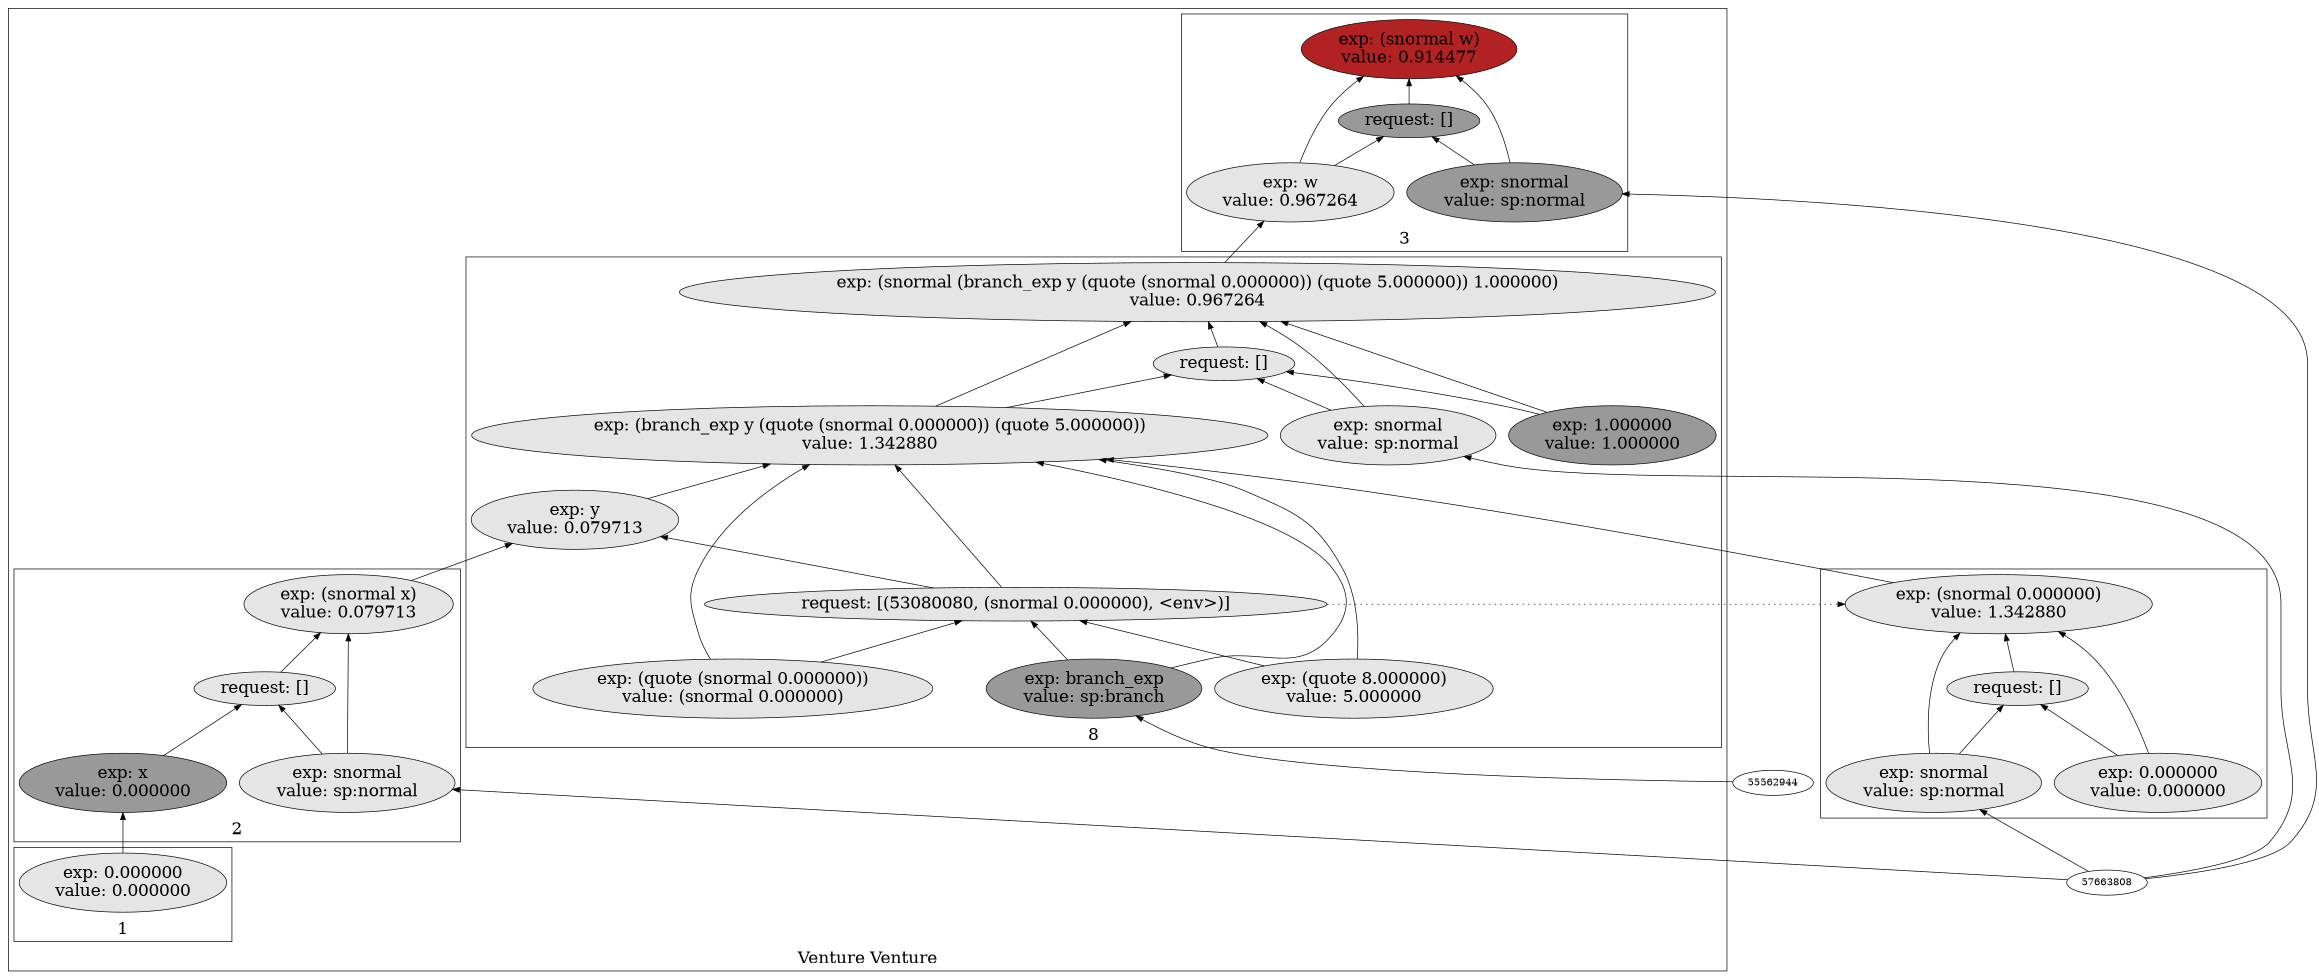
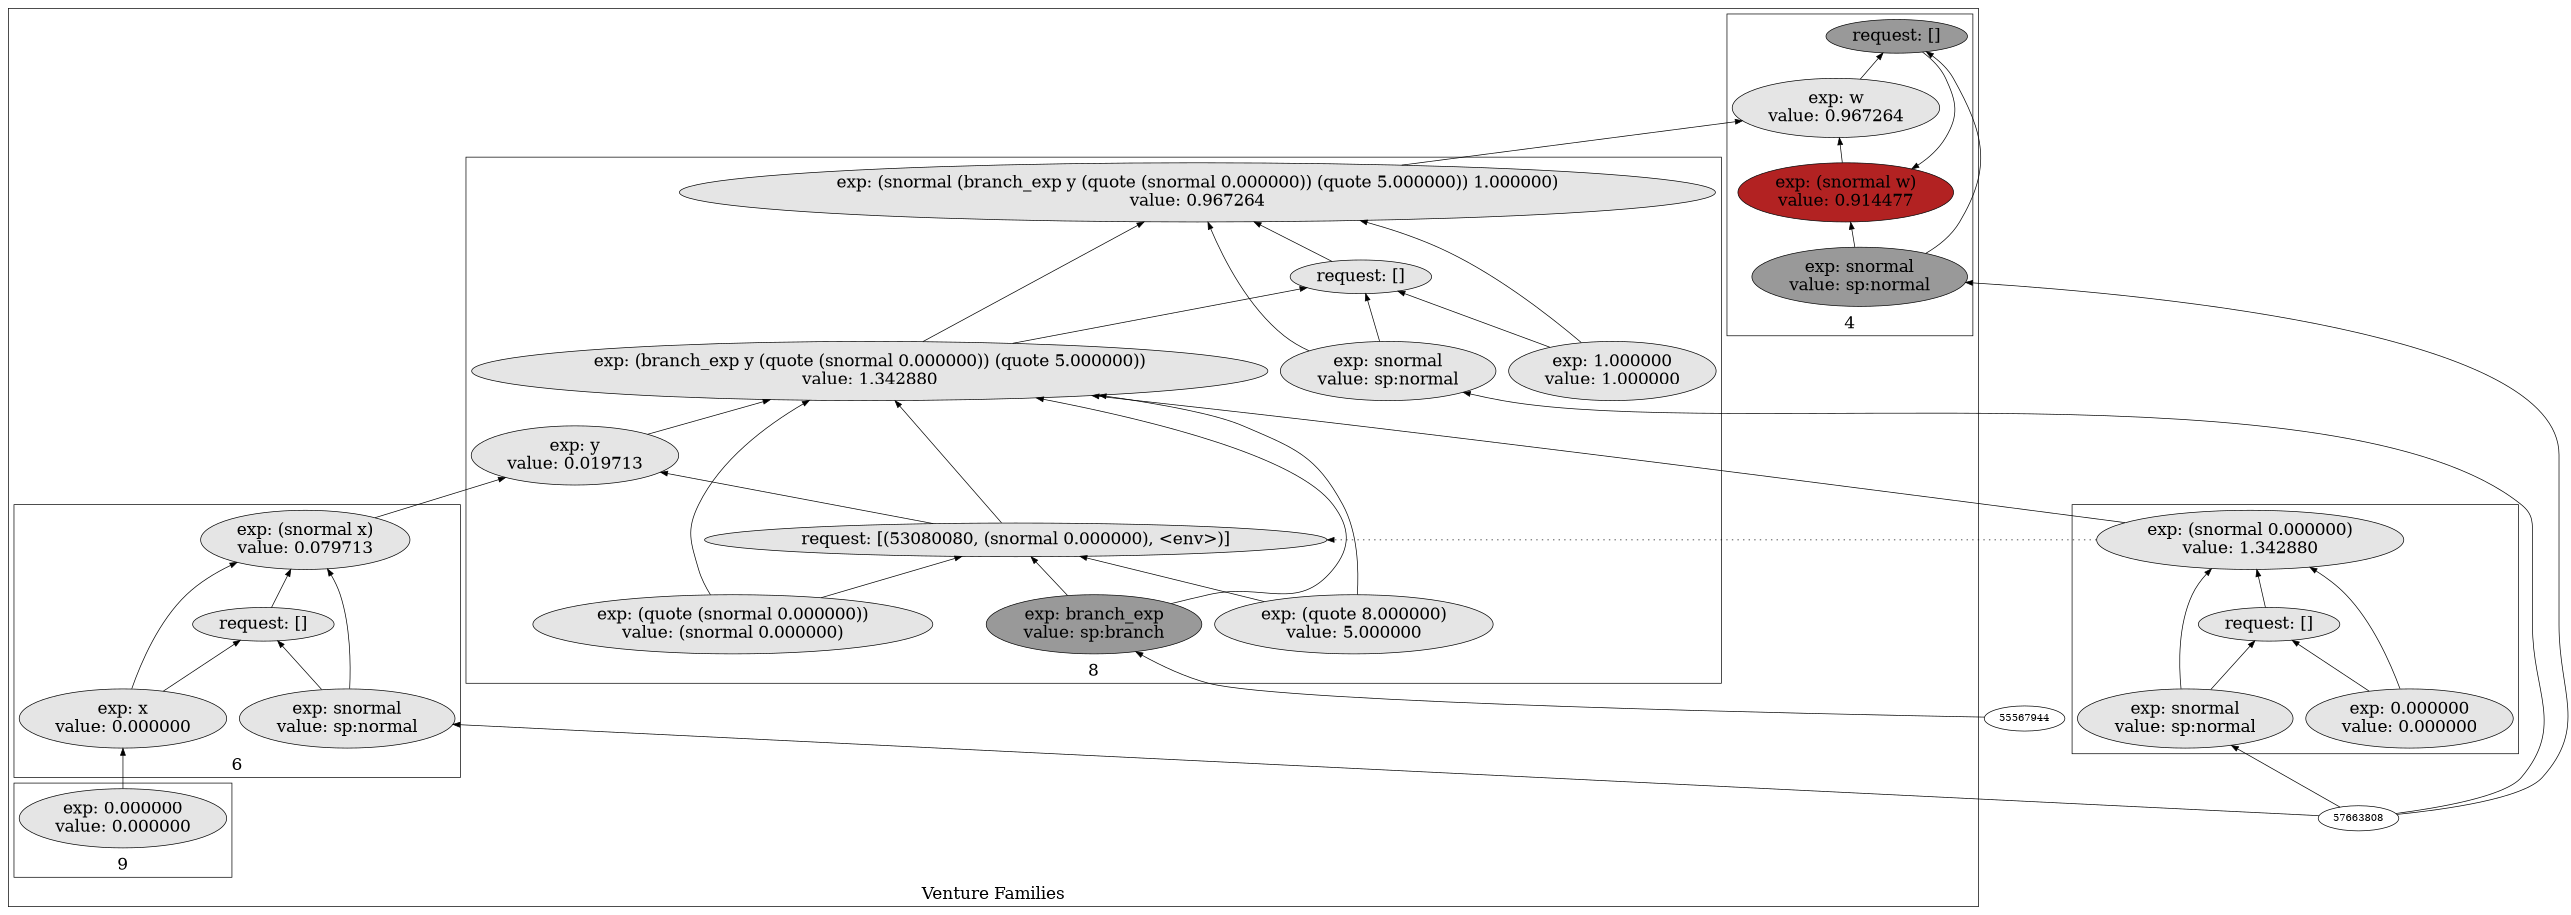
(1323, 117) -> (1841, 154)
(1405, 239) -> (1850, 324)
(1612, 435) -> (1612, 371)
(575, 520) -> (575, 455)
(1582, 604) -> (1715, 540)
none -> (168, 616)
(123, 783) -> (123, 719)
(1773, 783) -> (2025, 719)
(237, 830) -> (237, 766)
(123, 930) -> (123, 865)
(868, 959) -> (993, 895)
